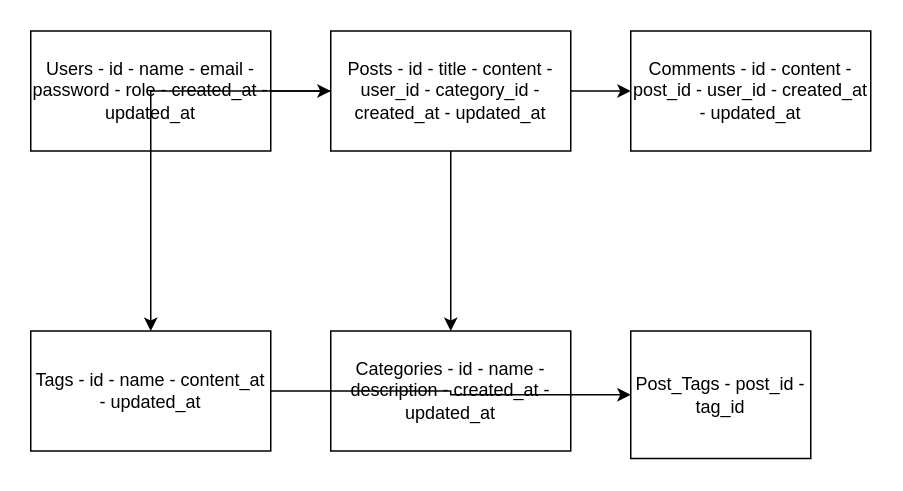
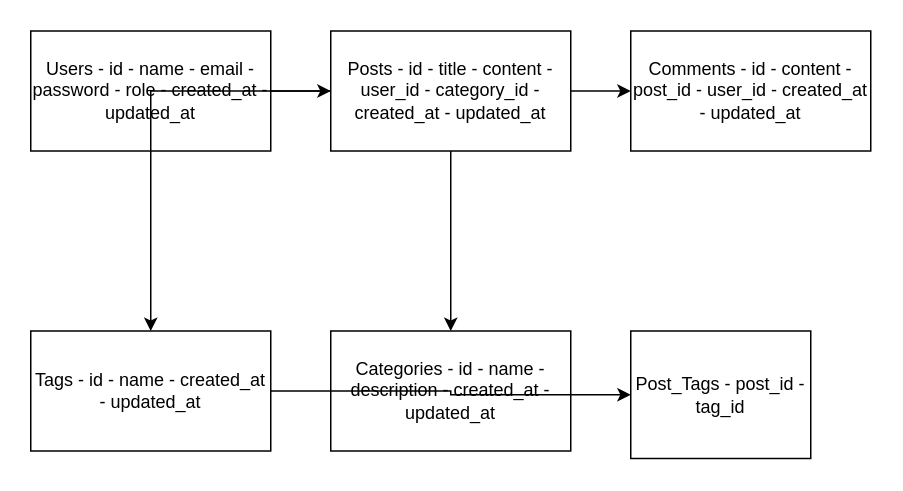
(151, 391) -> (151, 391)
